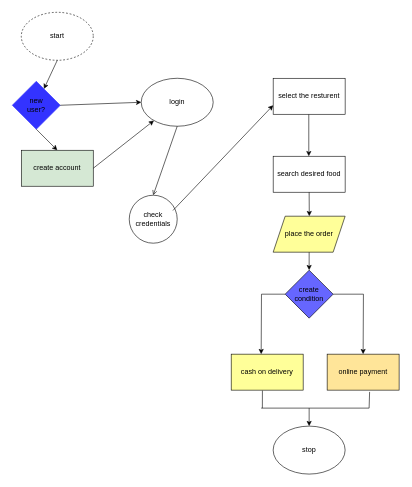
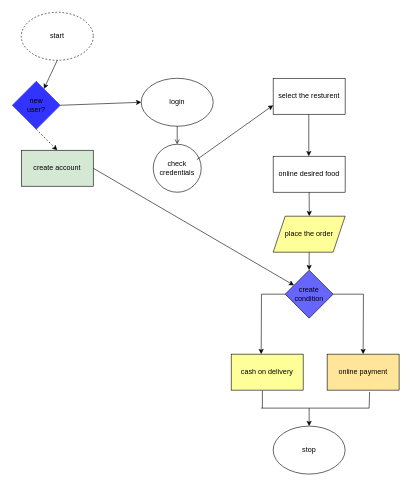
(45, 138) -> (45, 138)
(122, 146) -> (192, 226)
(309, 174) -> (309, 174)
(153, 219) -> (177, 168)
